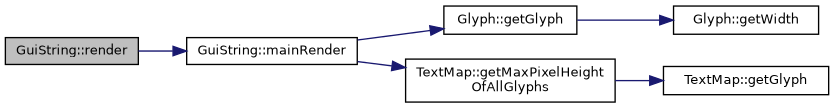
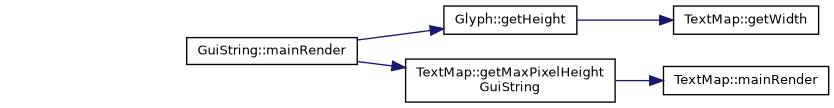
(510, 20) -> (510, 20)
(746, 20) -> (746, 20)
(72, 51) -> none
(510, 81) -> (510, 81)
(746, 81) -> (746, 81)
